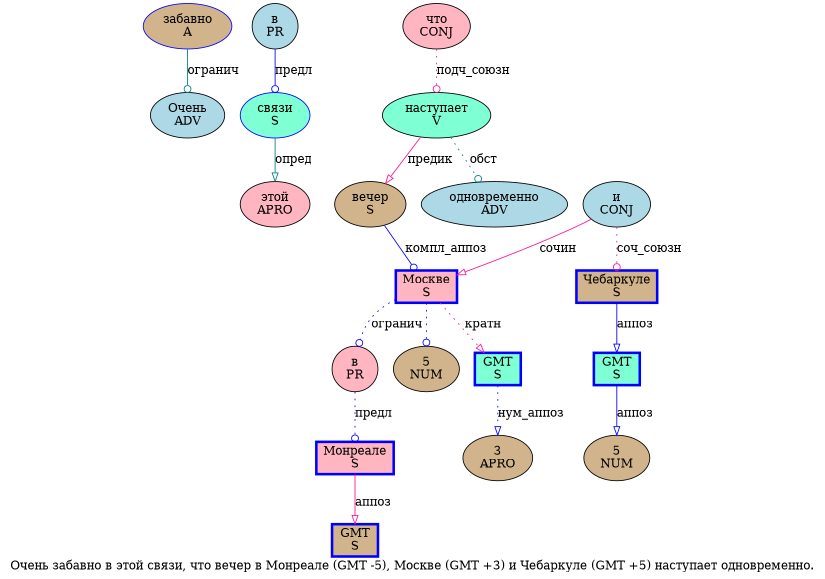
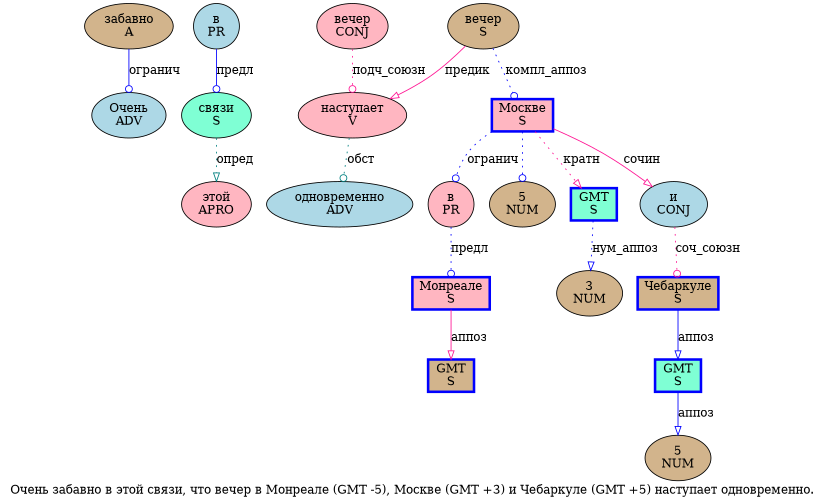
(188, 26) -> (129, 26)
(437, 26) -> (352, 26)
(188, 67) -> (129, 67)
(275, 115) -> (216, 115)
(437, 115) -> (352, 115)
(275, 155) -> (216, 155)
(406, 157) -> (434, 74)
(398, 245) -> (503, 71)
(529, 247) -> (601, 152)
(498, 458) -> (590, 293)
